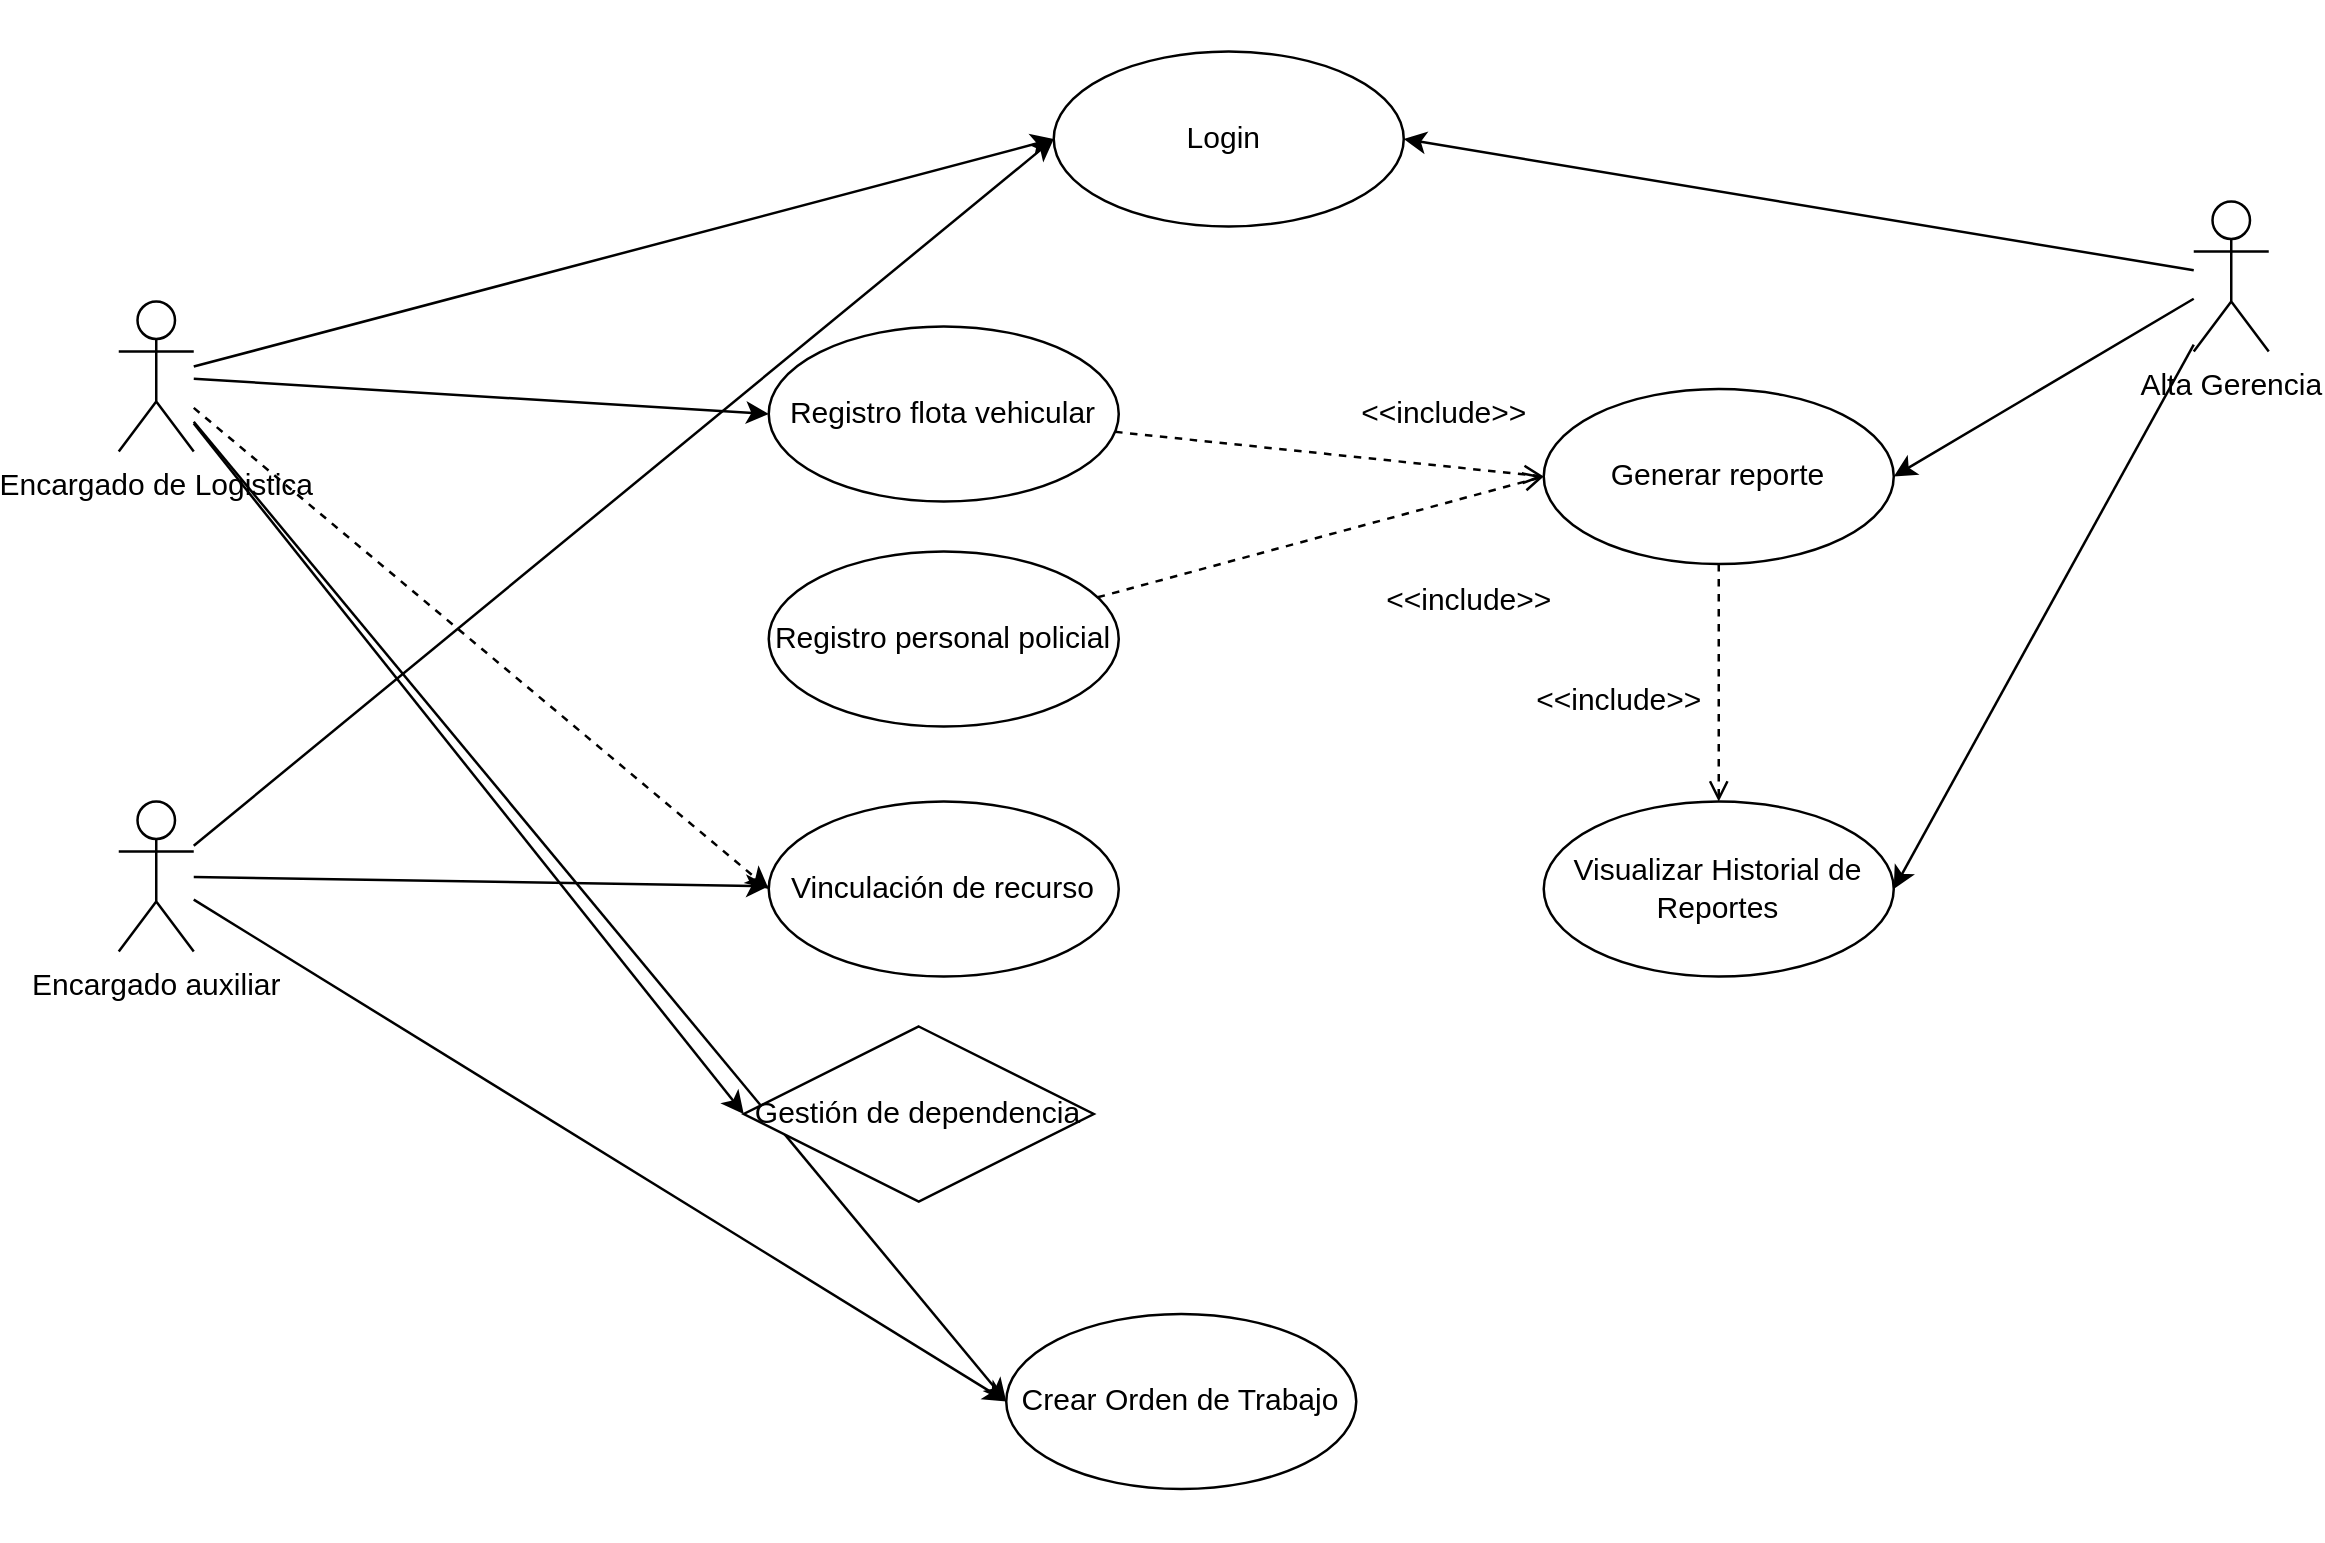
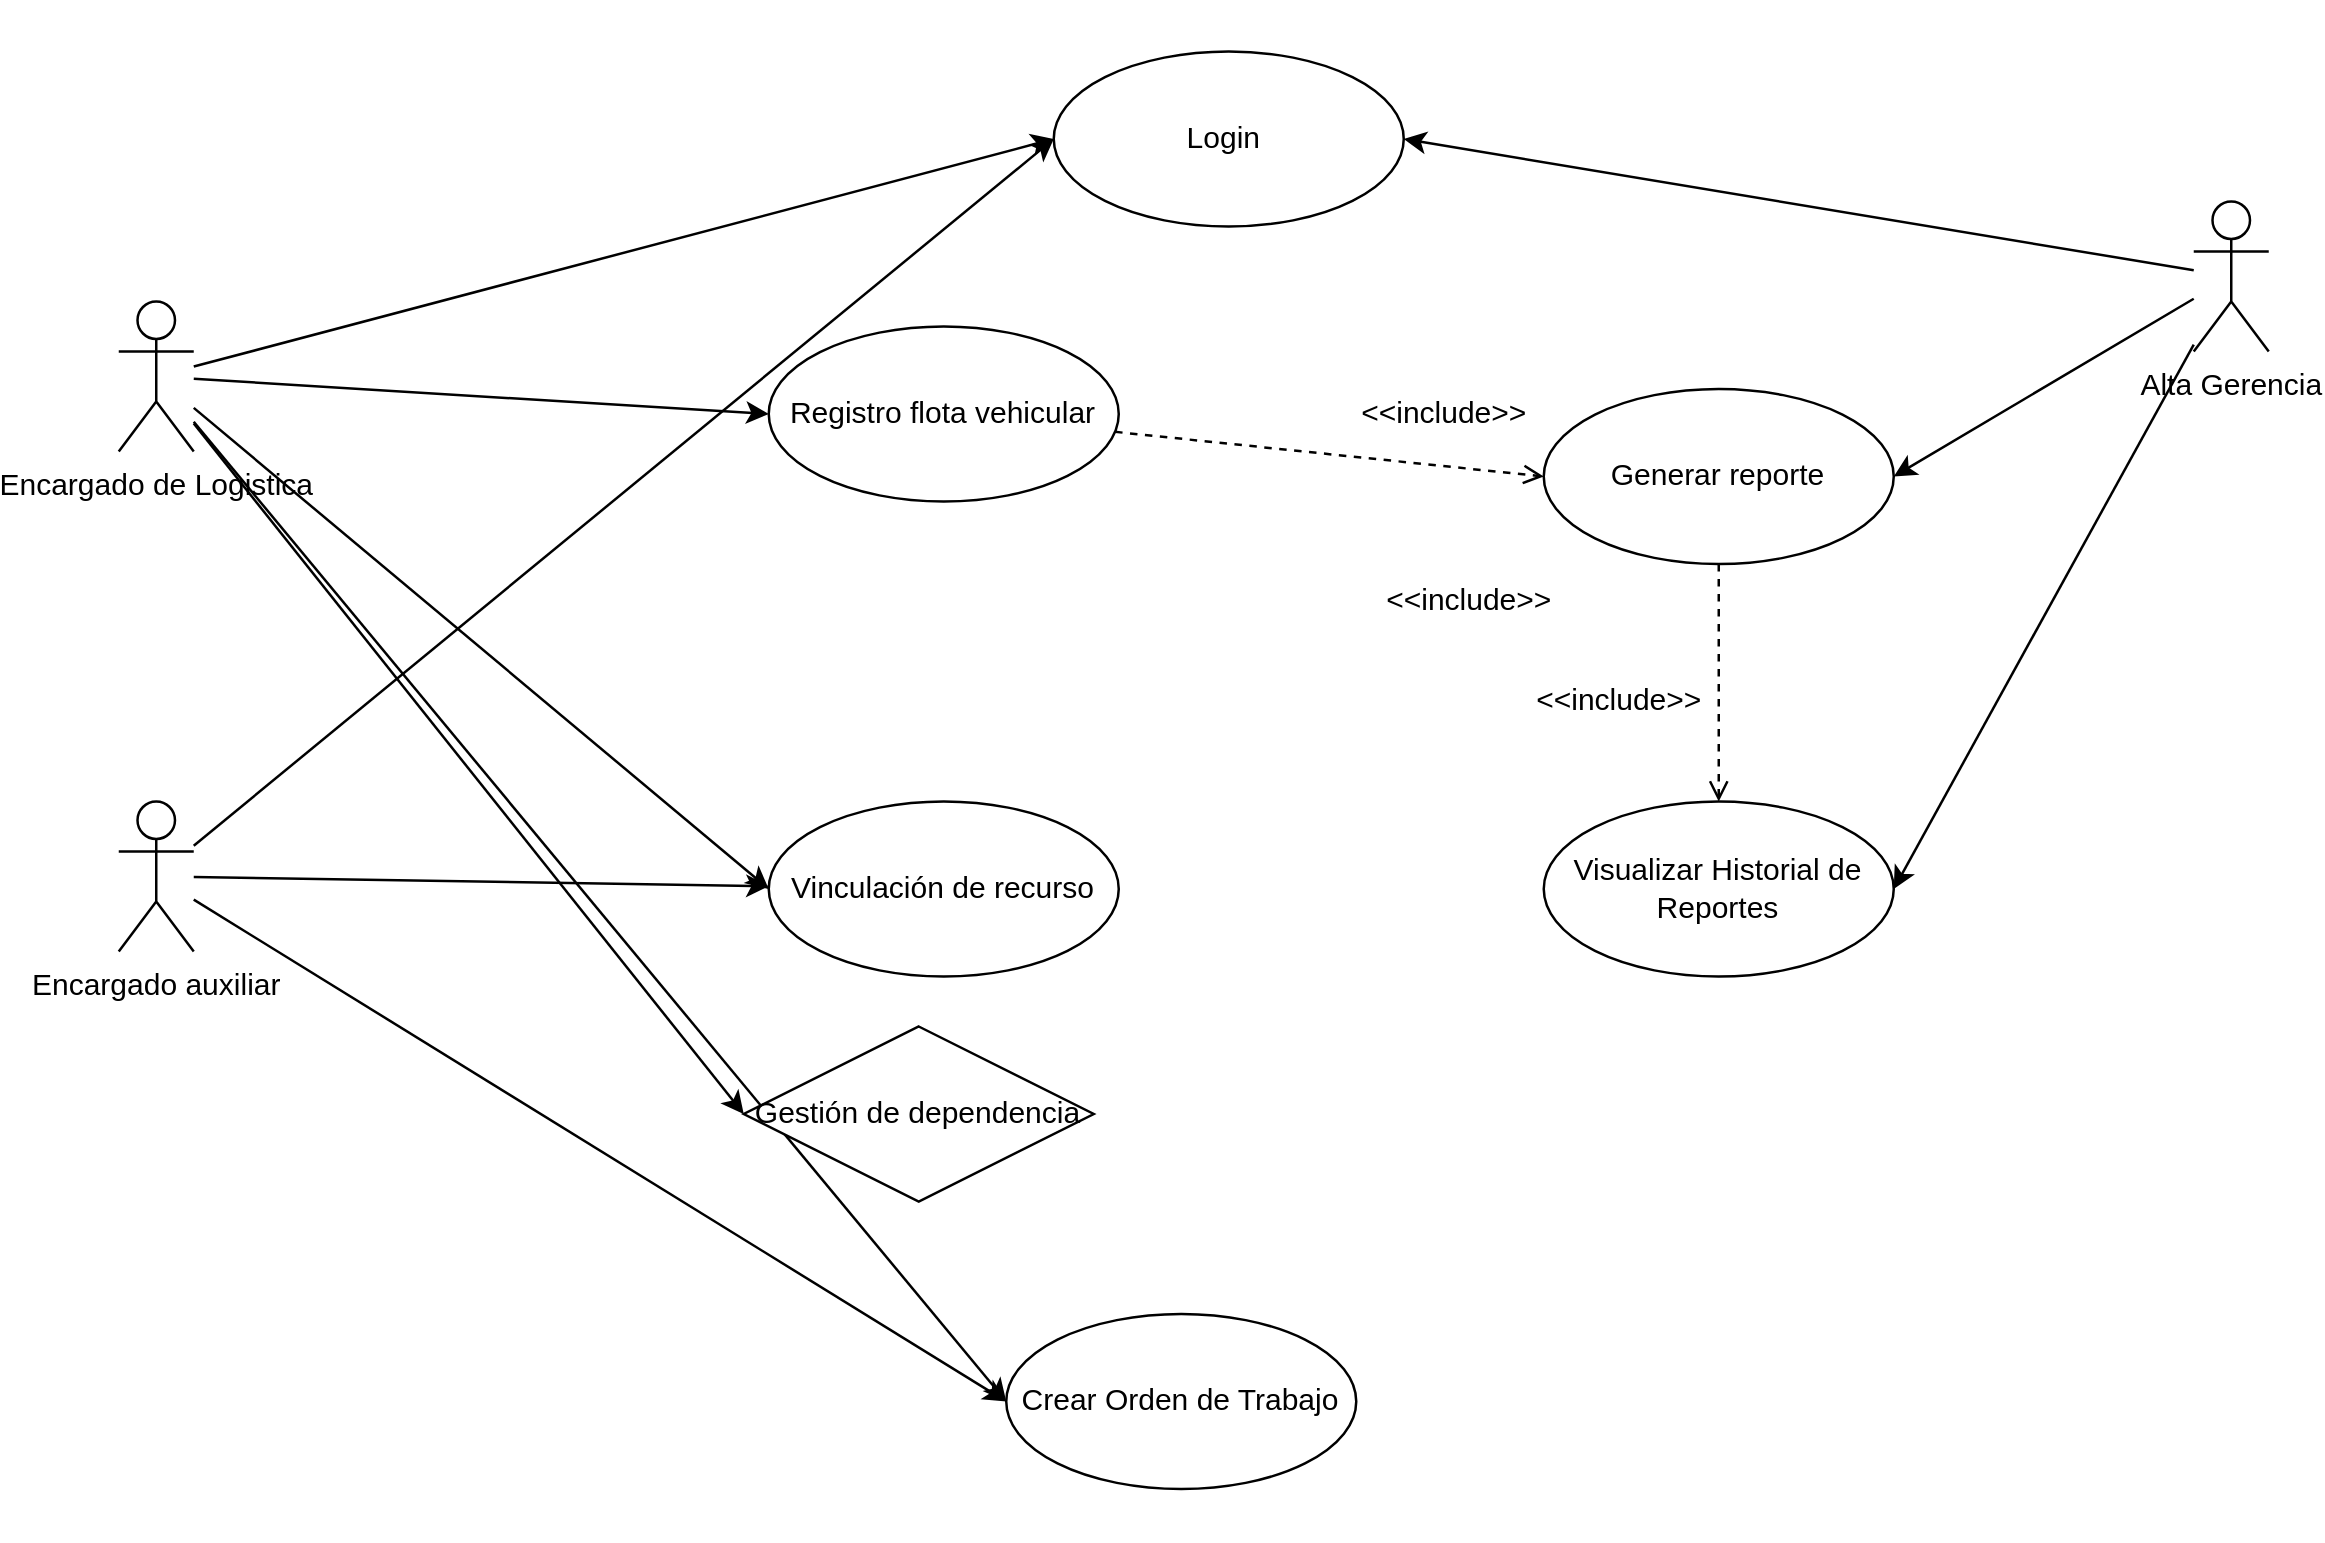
(1316, 538) -> none
(944, 639) -> none
(609, 755) -> (609, 755)
